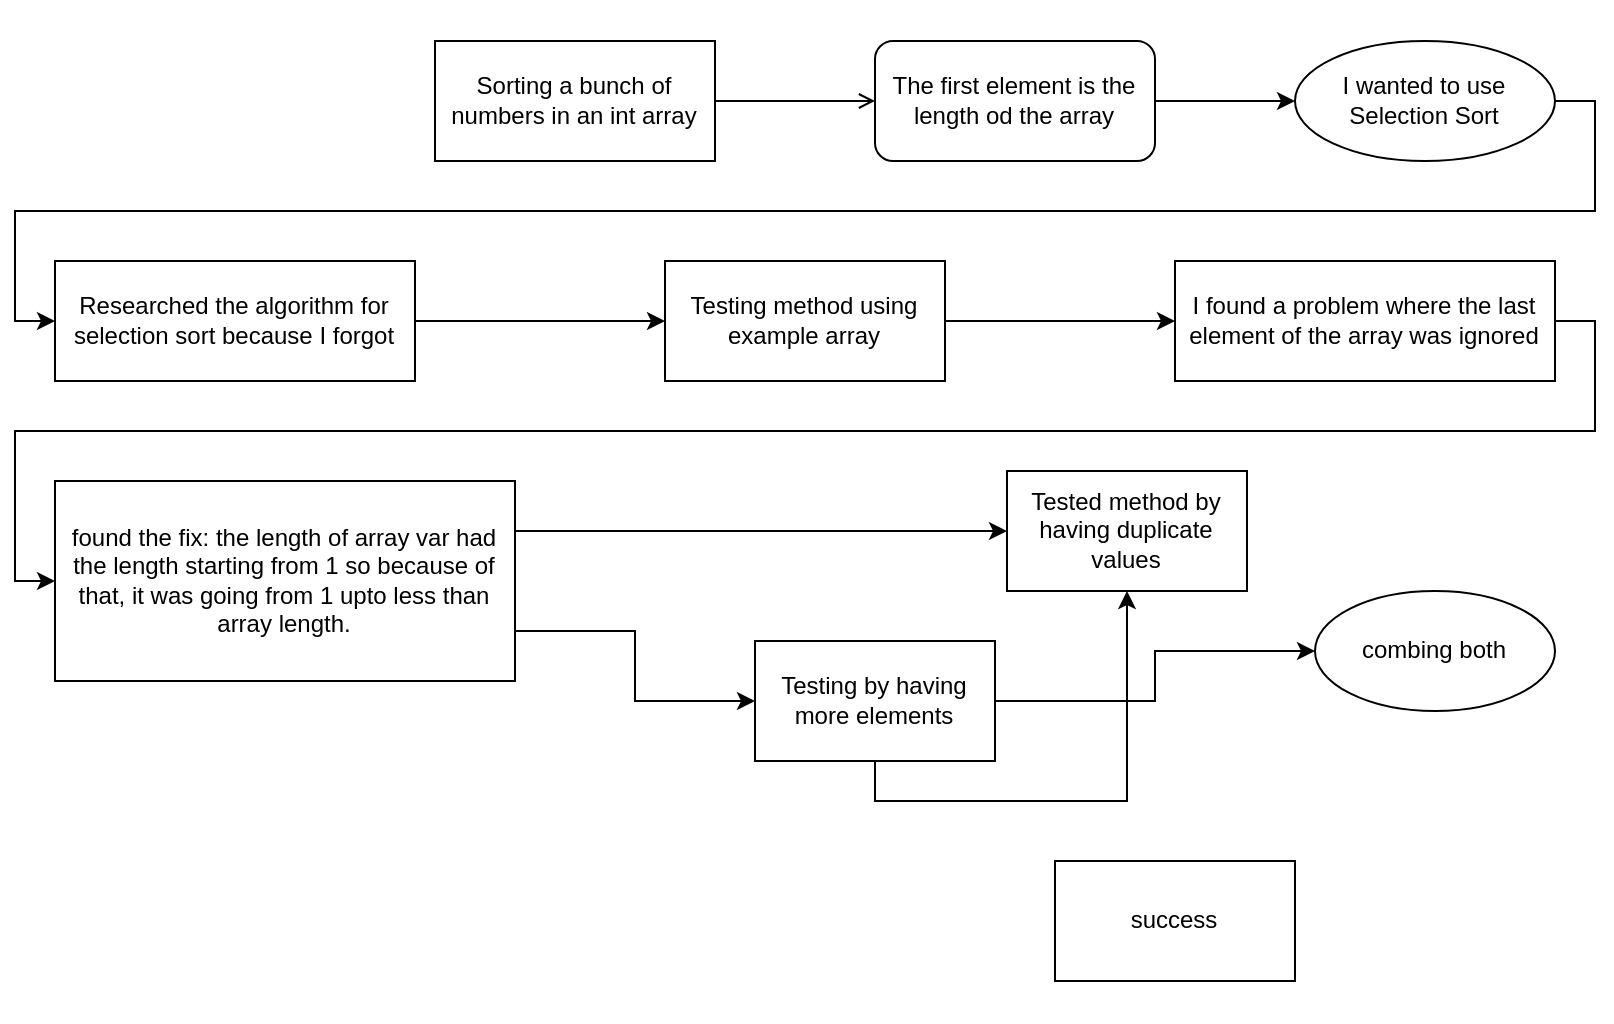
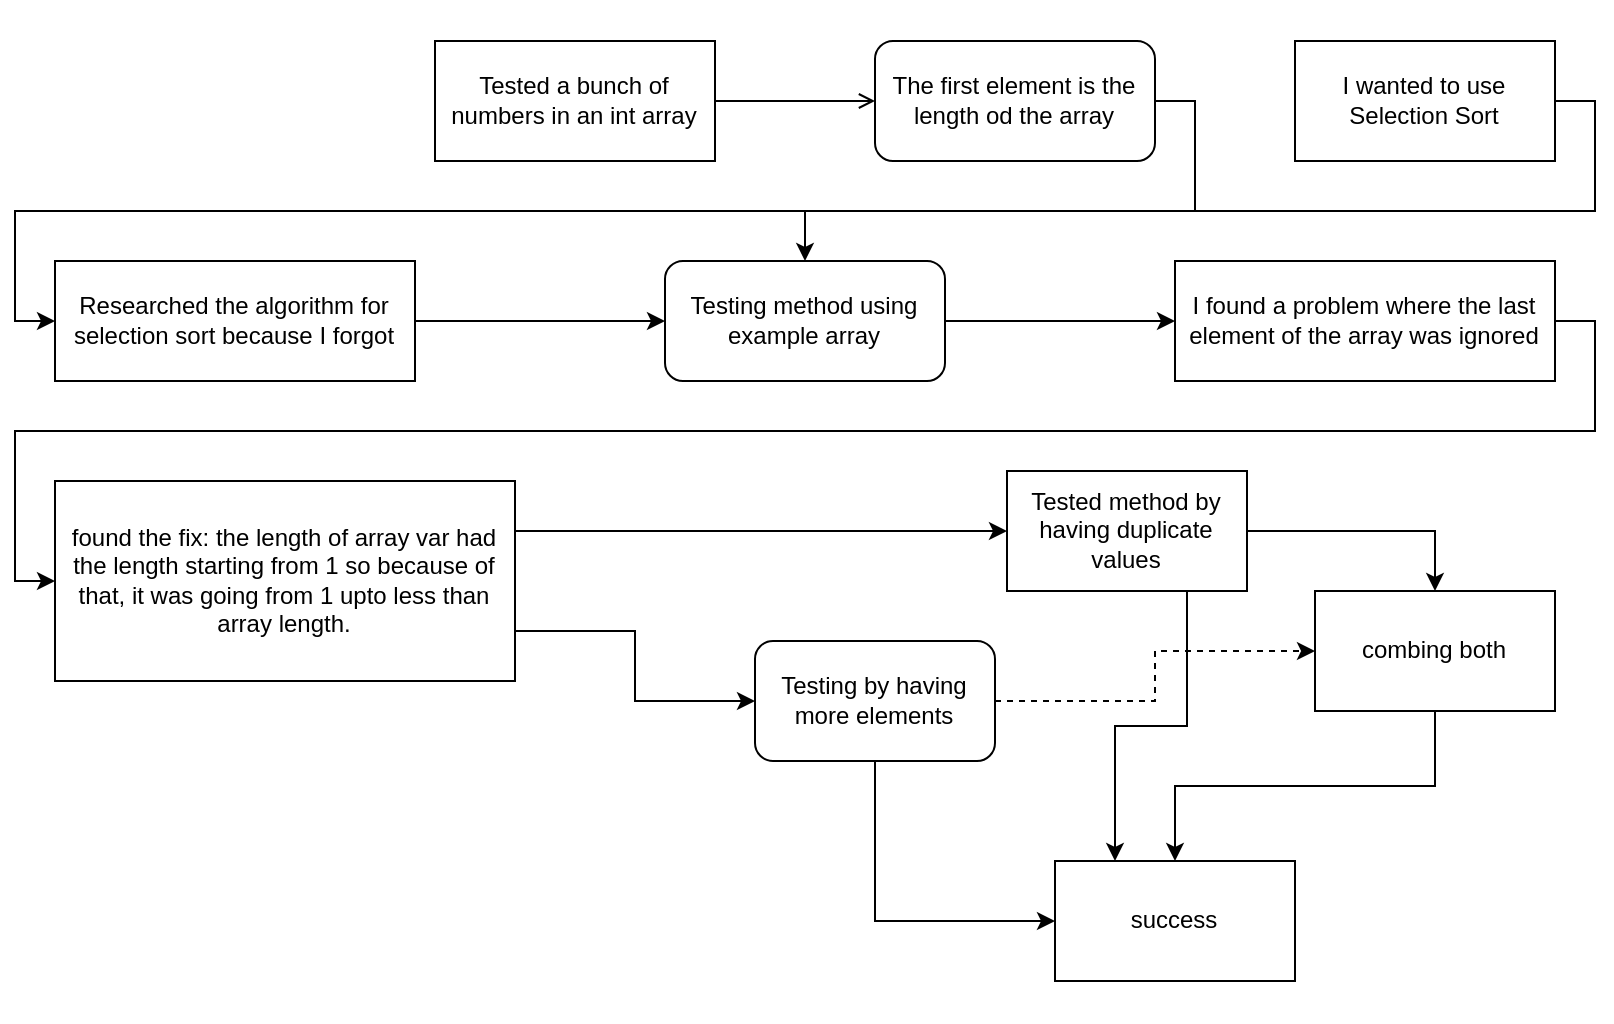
(575, 101) -> (575, 101)
(1237, 101) -> (1195, 152)
(1425, 101) -> (1425, 101)
(805, 321) -> (805, 321)
none -> (1364, 531)
(1191, 651) -> (1191, 651)
(1435, 651) -> (1435, 651)
(875, 701) -> (875, 701)
none -> (1158, 726)
none -> (1312, 786)
(1098, 801) -> (897, 921)
